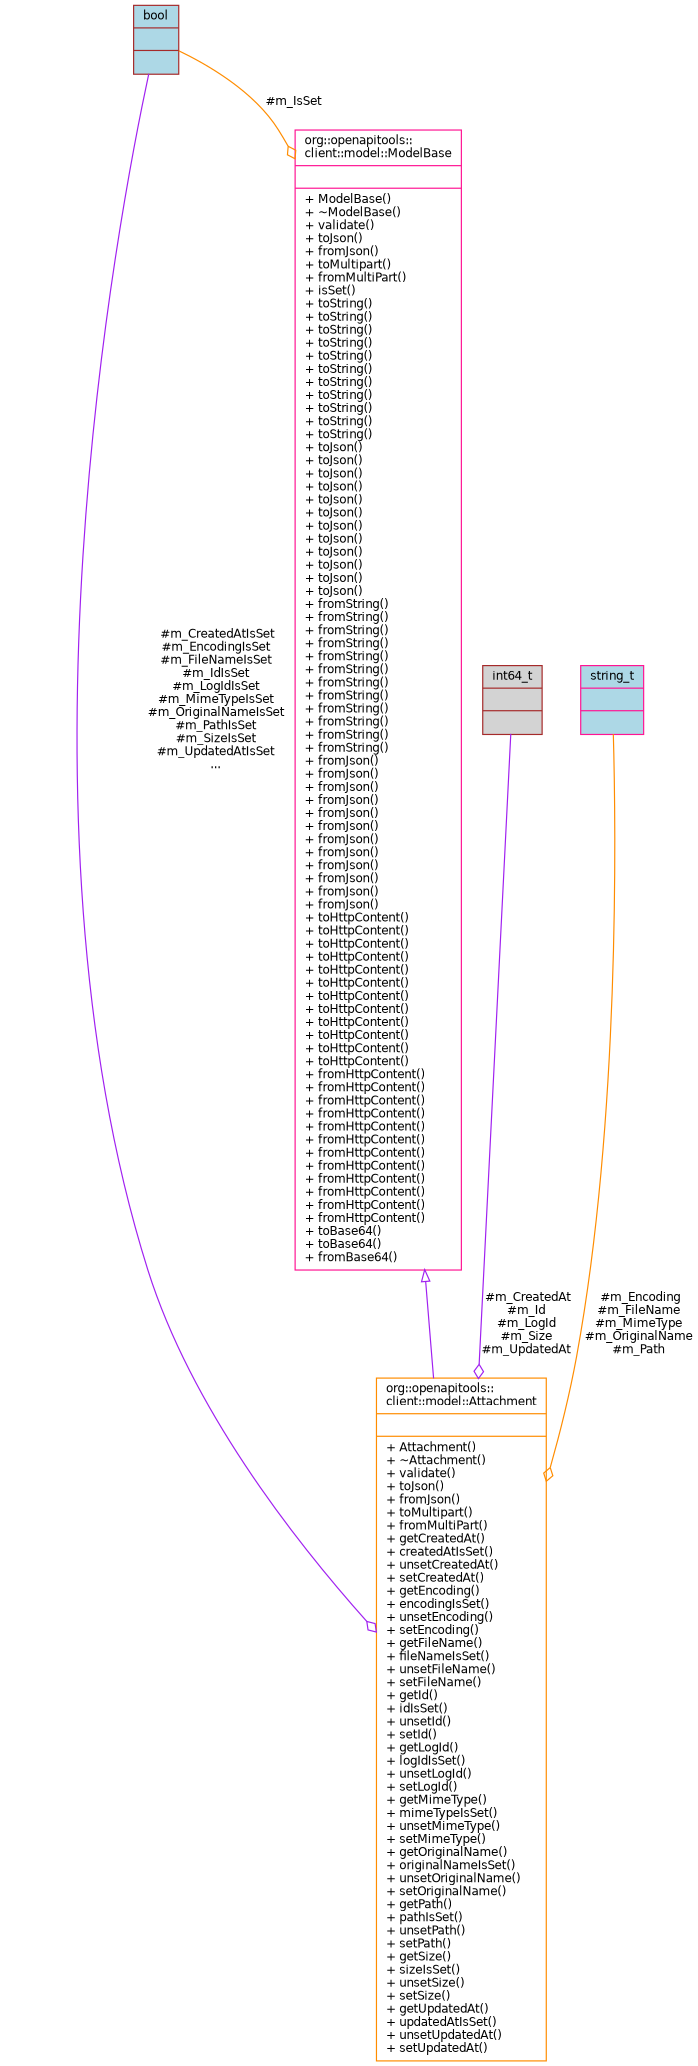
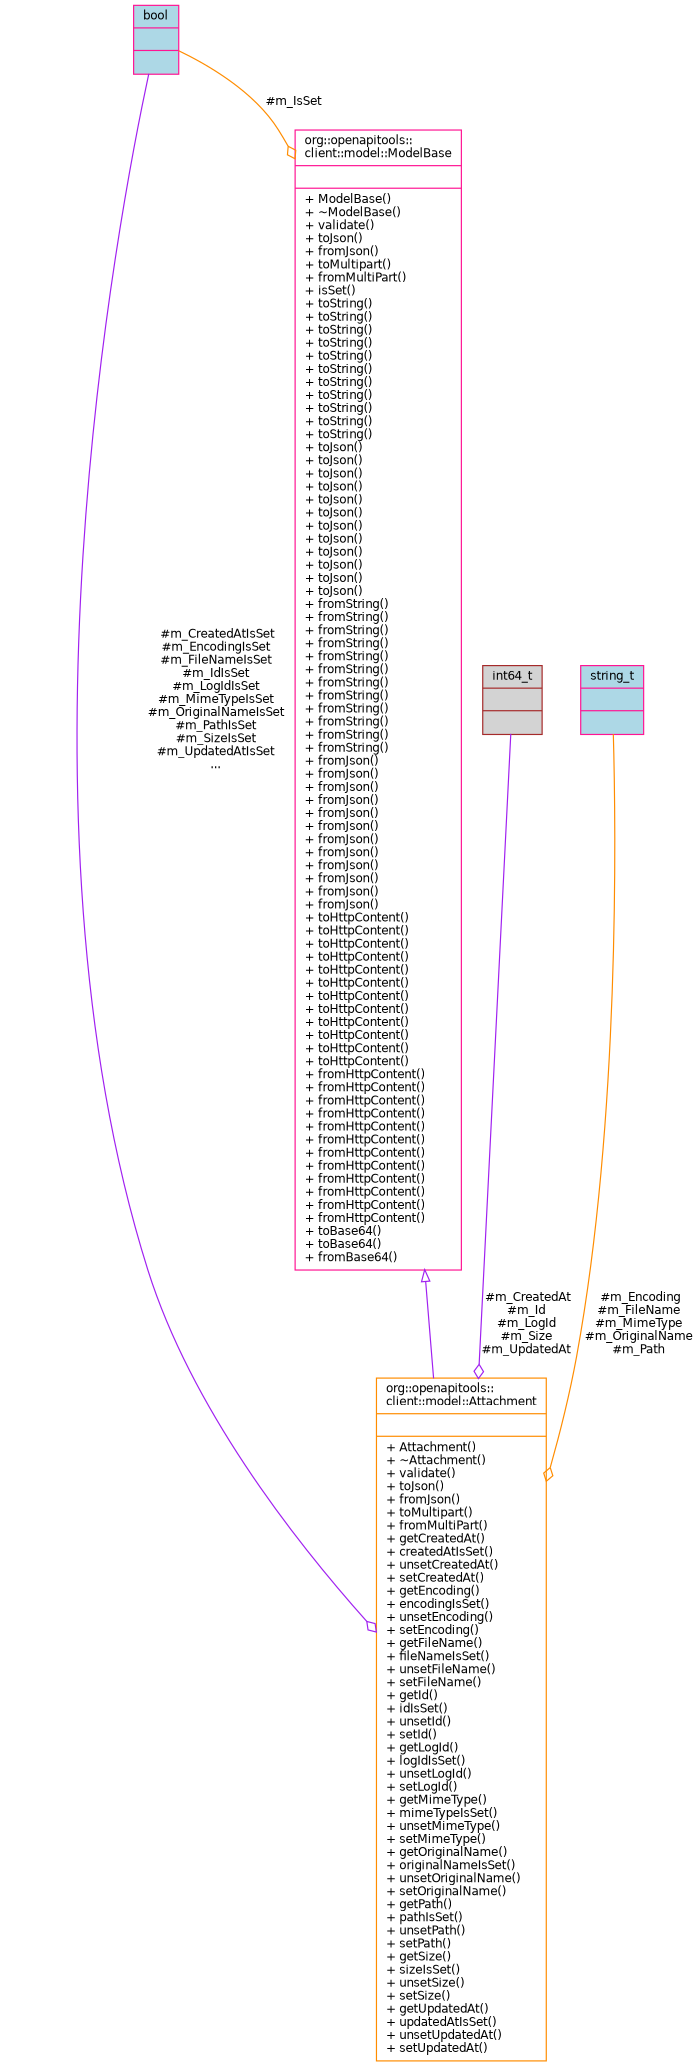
(156, 40) -> (156, 40)
